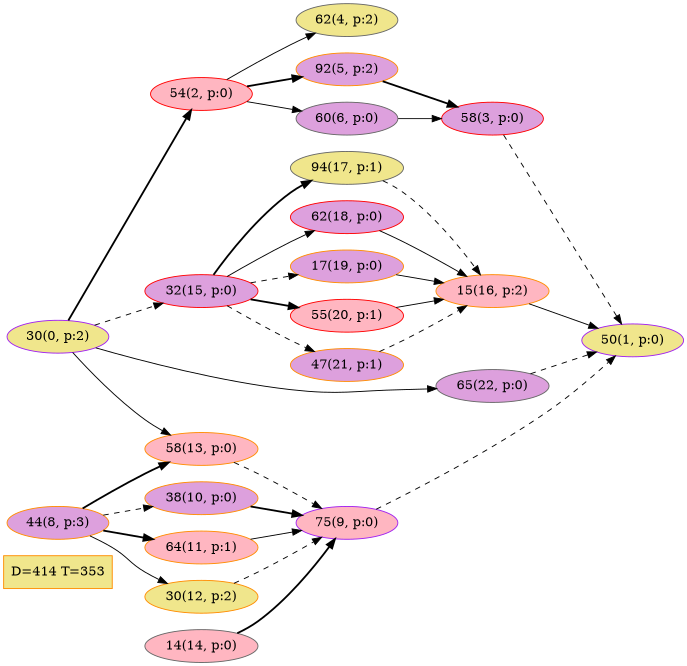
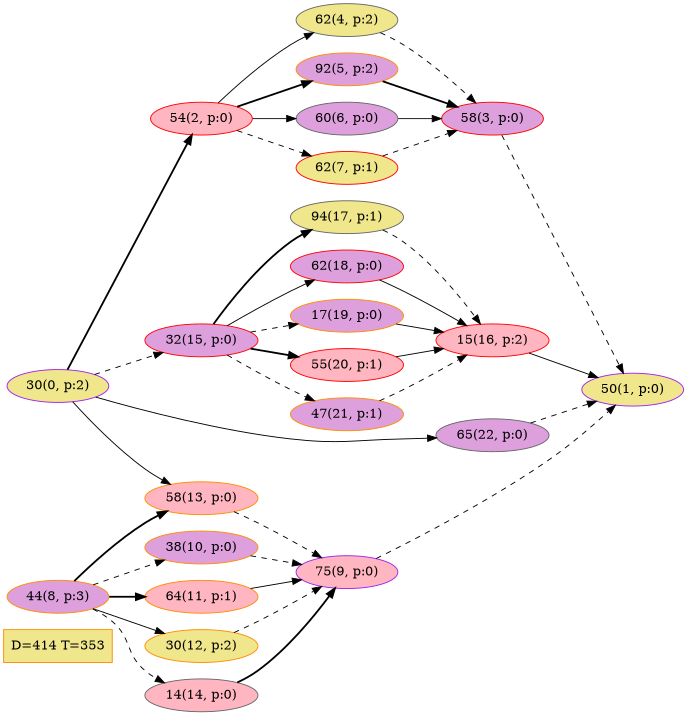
none -> (427, 61)
none -> (347, 168)
(492, 291) -> (492, 340)
(271, 510) -> (271, 559)
none -> (127, 642)
